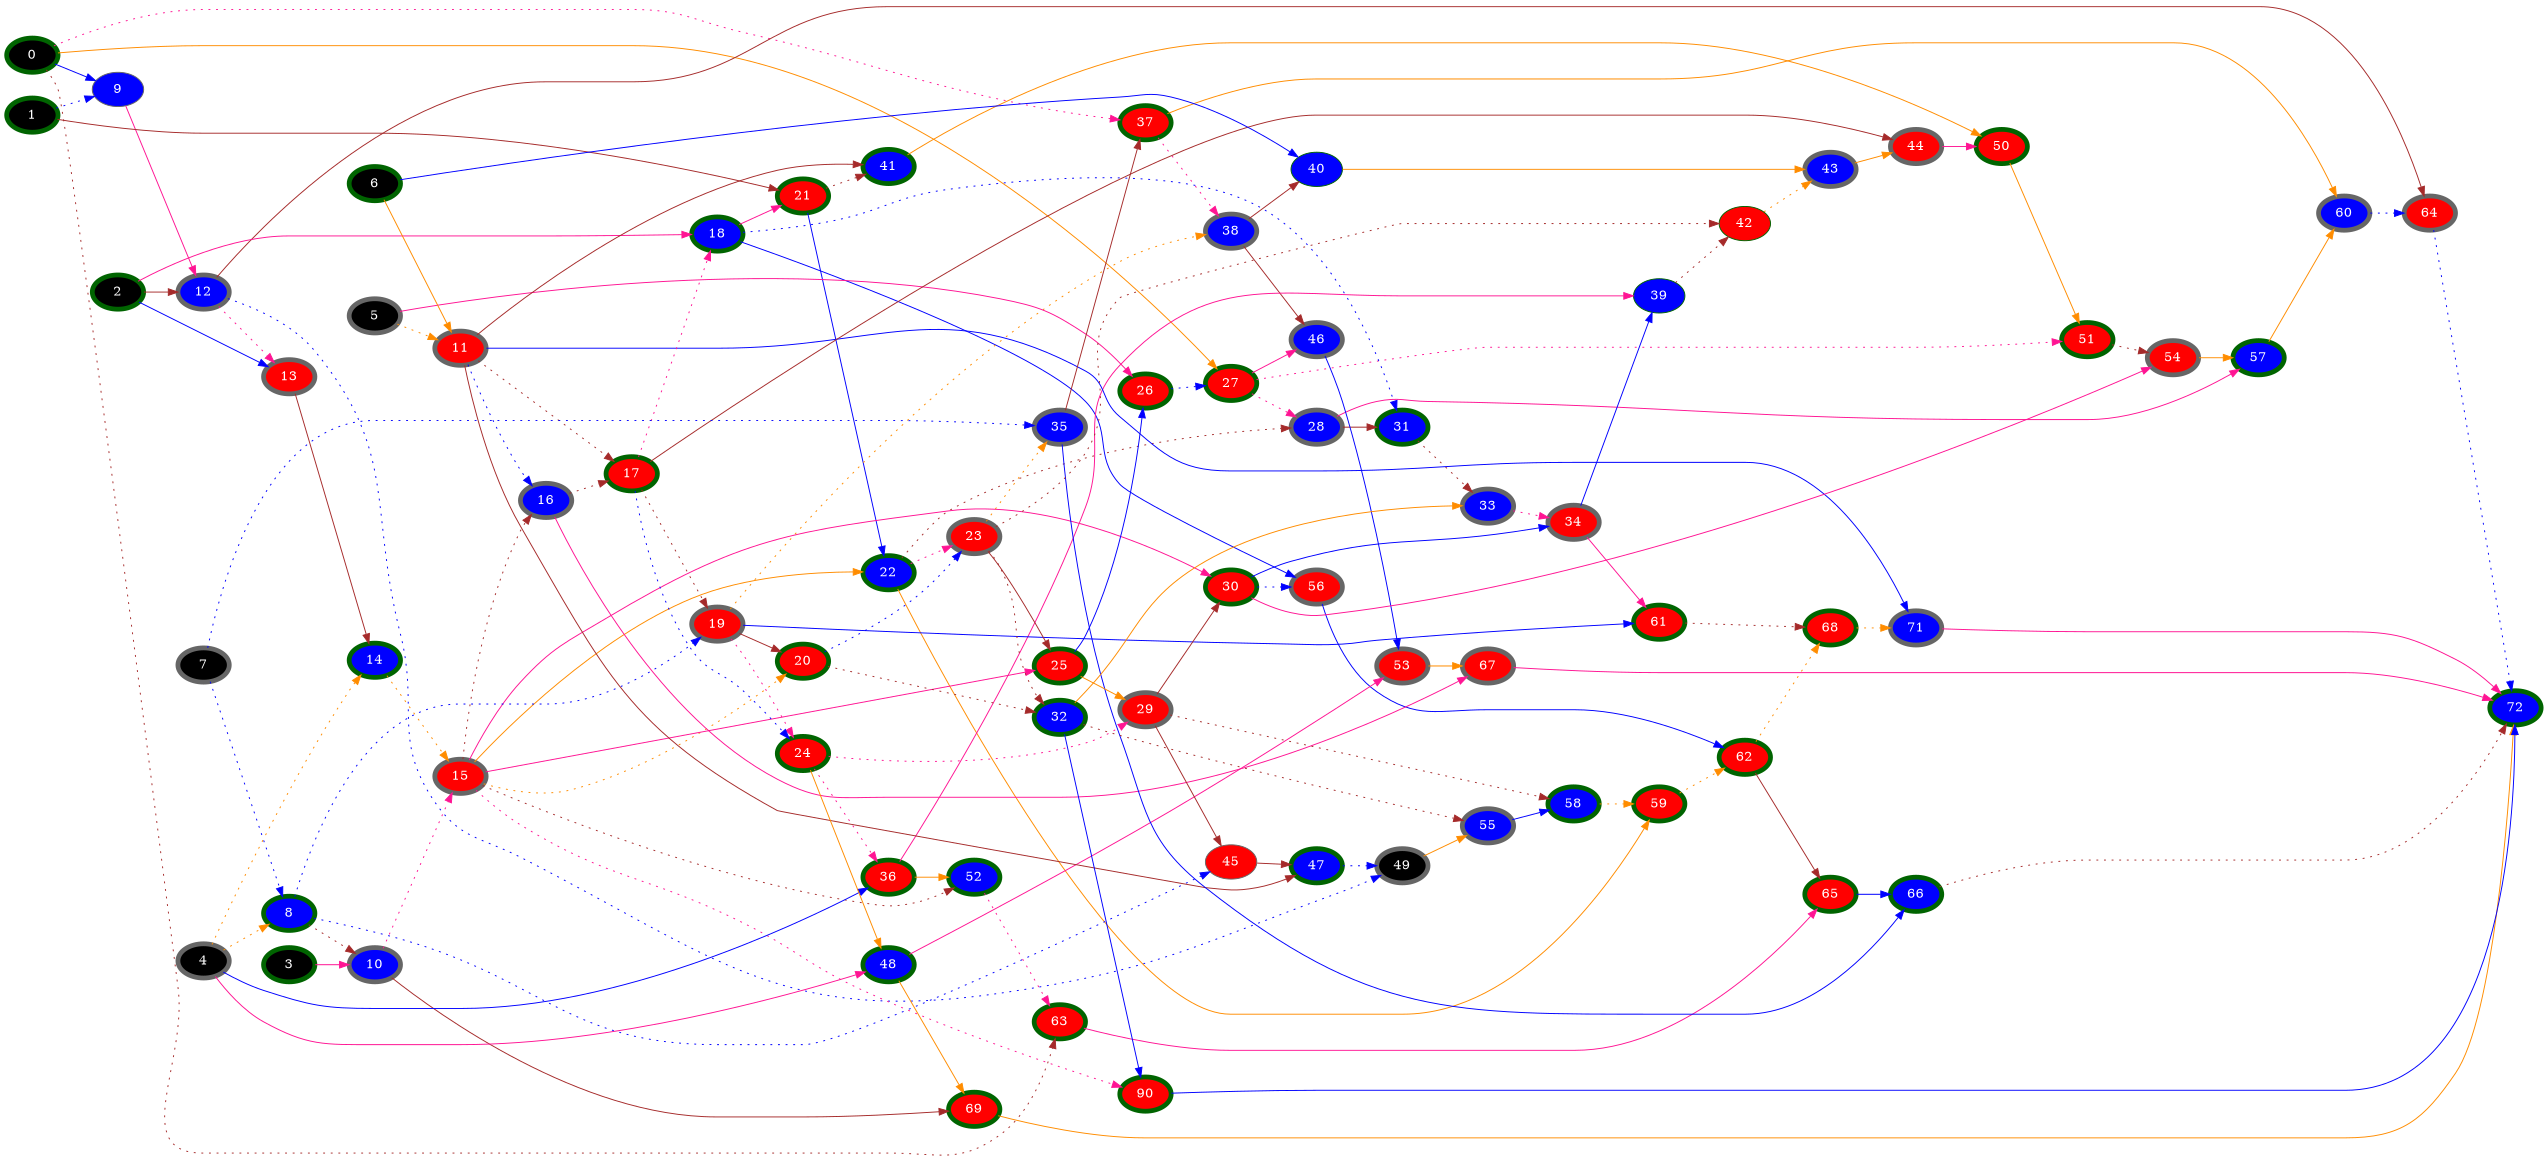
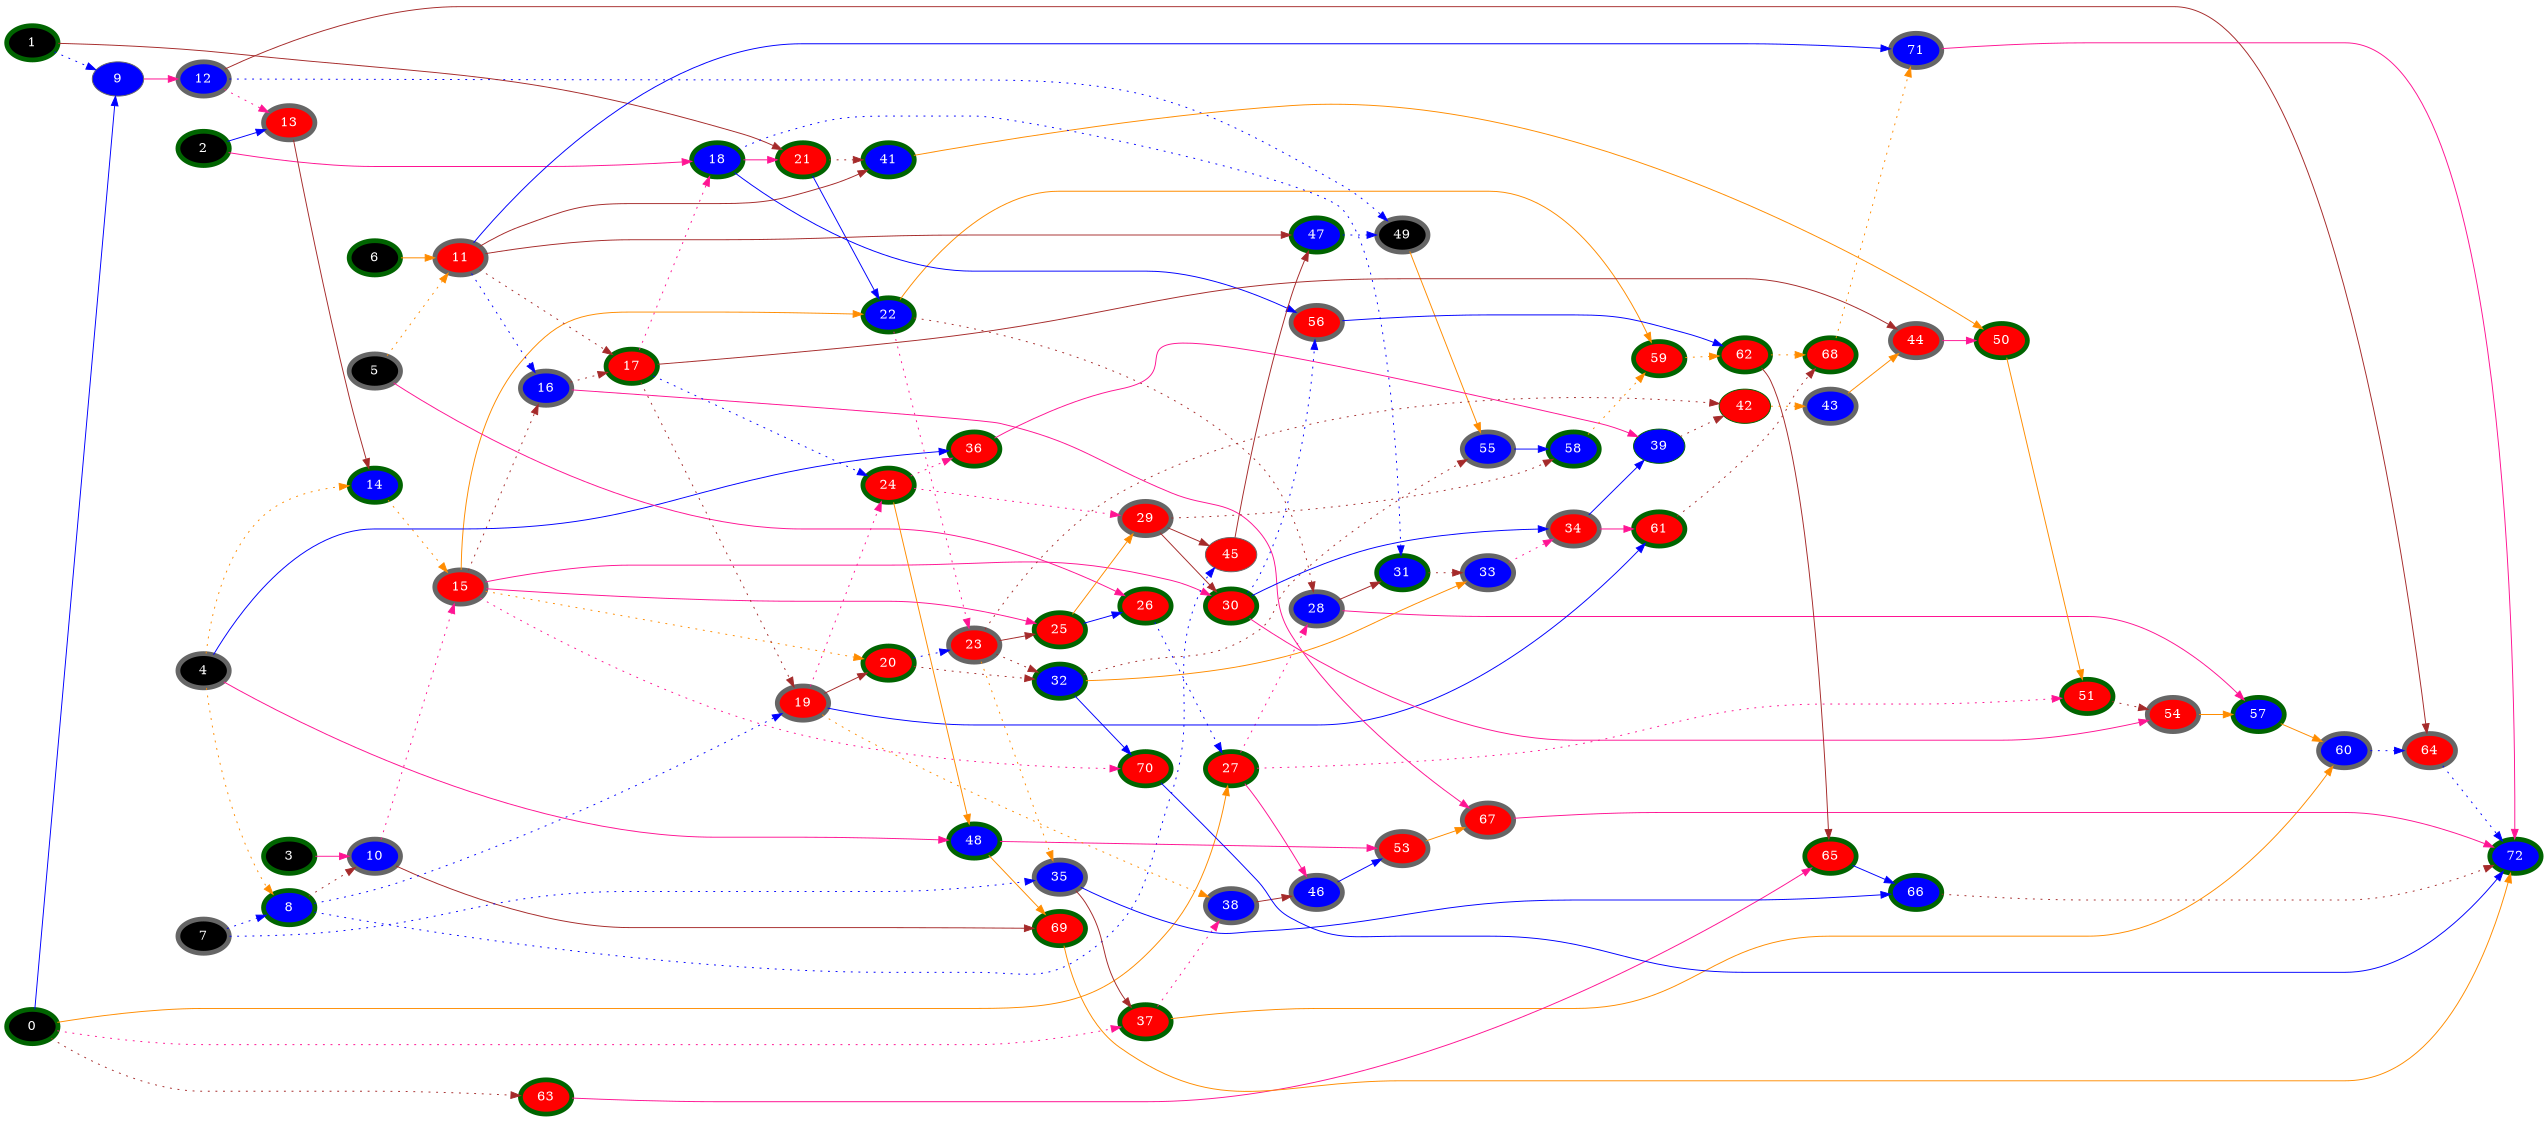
(1317, 169) -> none
(156, 292) -> none
(974, 877) -> none
(1145, 1094) -> (1145, 769)
